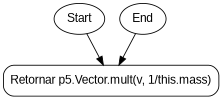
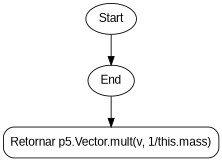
(93, 46) -> (111, 46)
